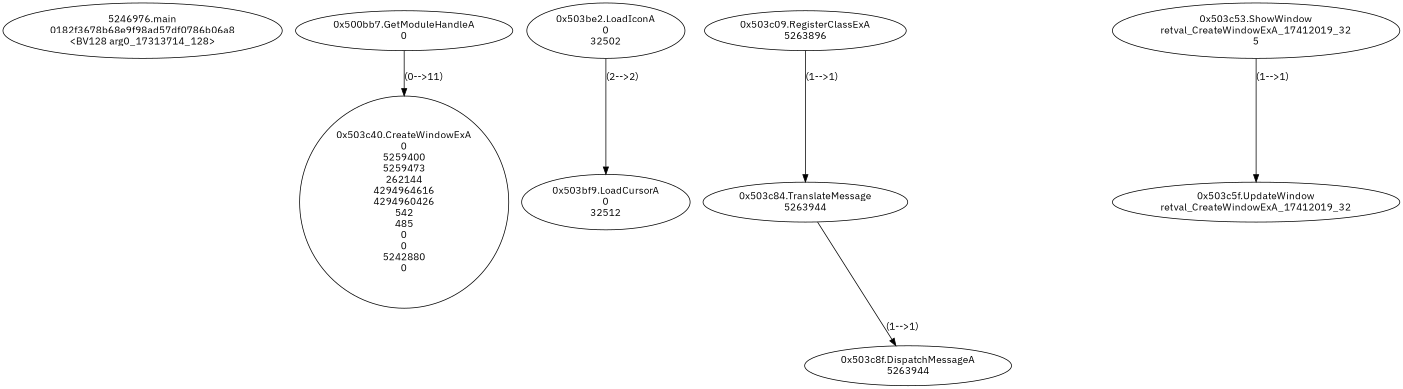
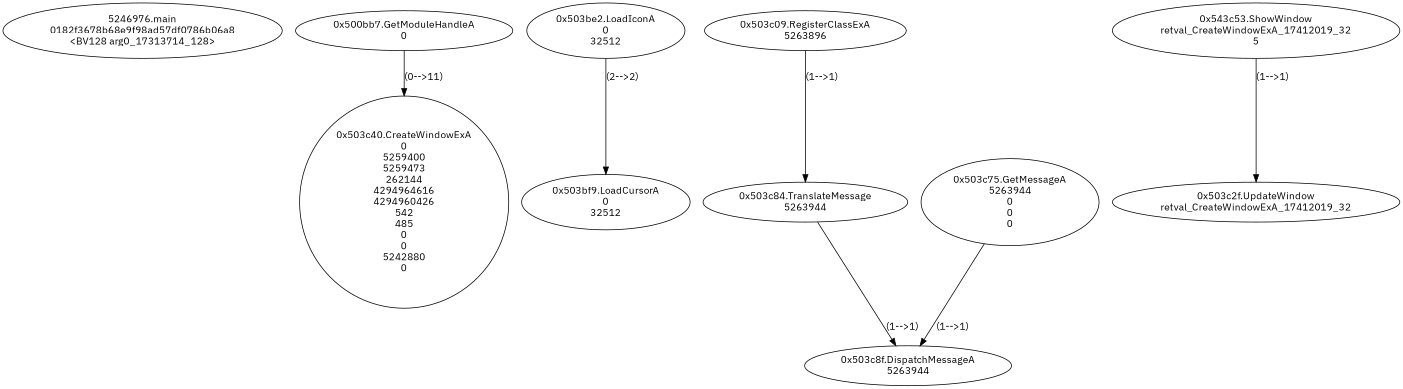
(606, 31) -> (606, 31)
(1256, 31) -> (1256, 31)
none -> (1010, 202)
(1256, 202) -> (1256, 202)
